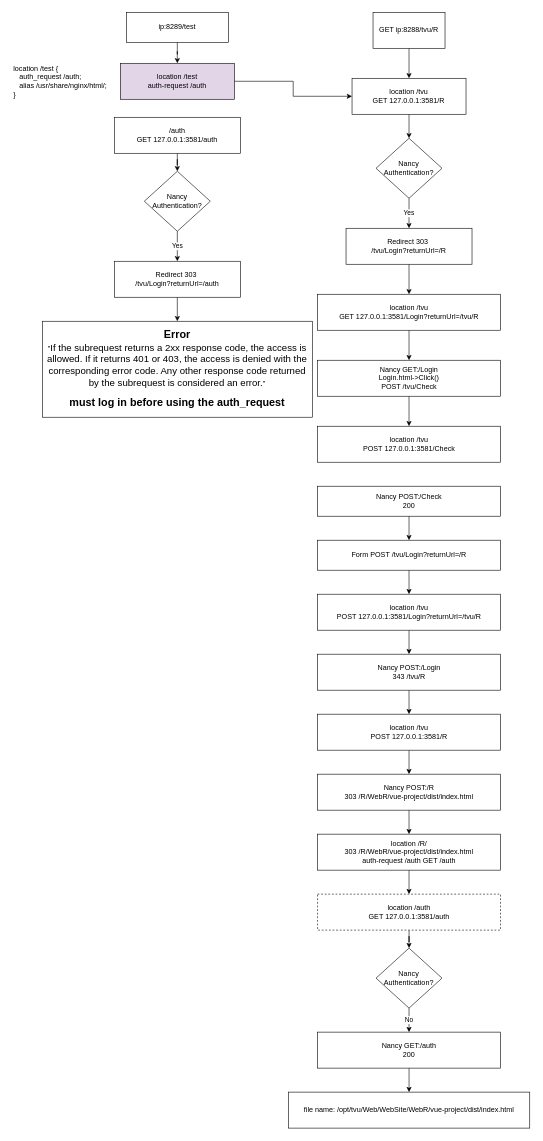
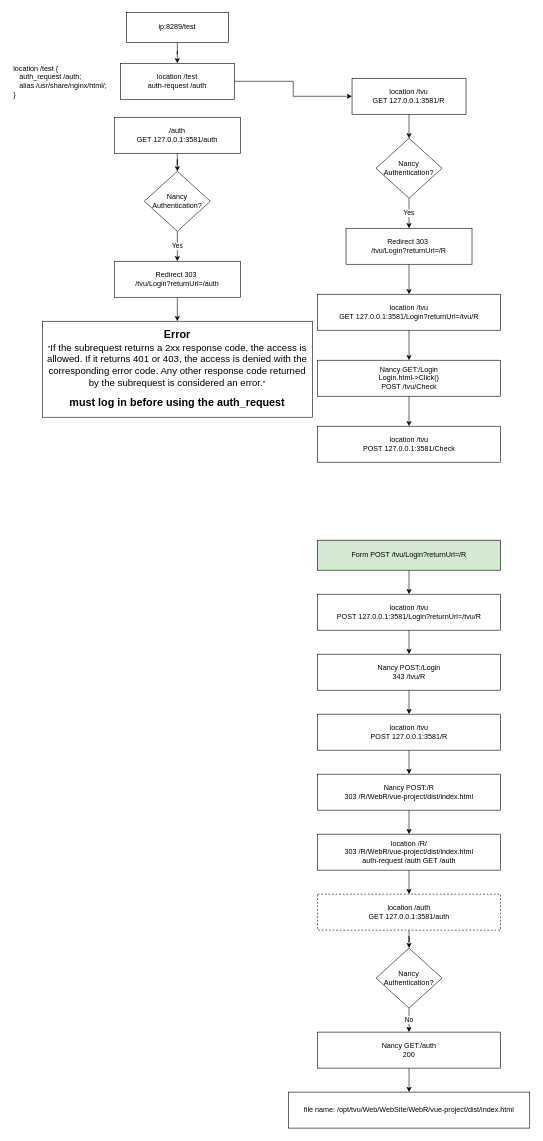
(409, 30) -> none
(409, 72) -> none
(177, 81) -> (177, 81)
(409, 501) -> none
(409, 534) -> none
(409, 555) -> (409, 555)
